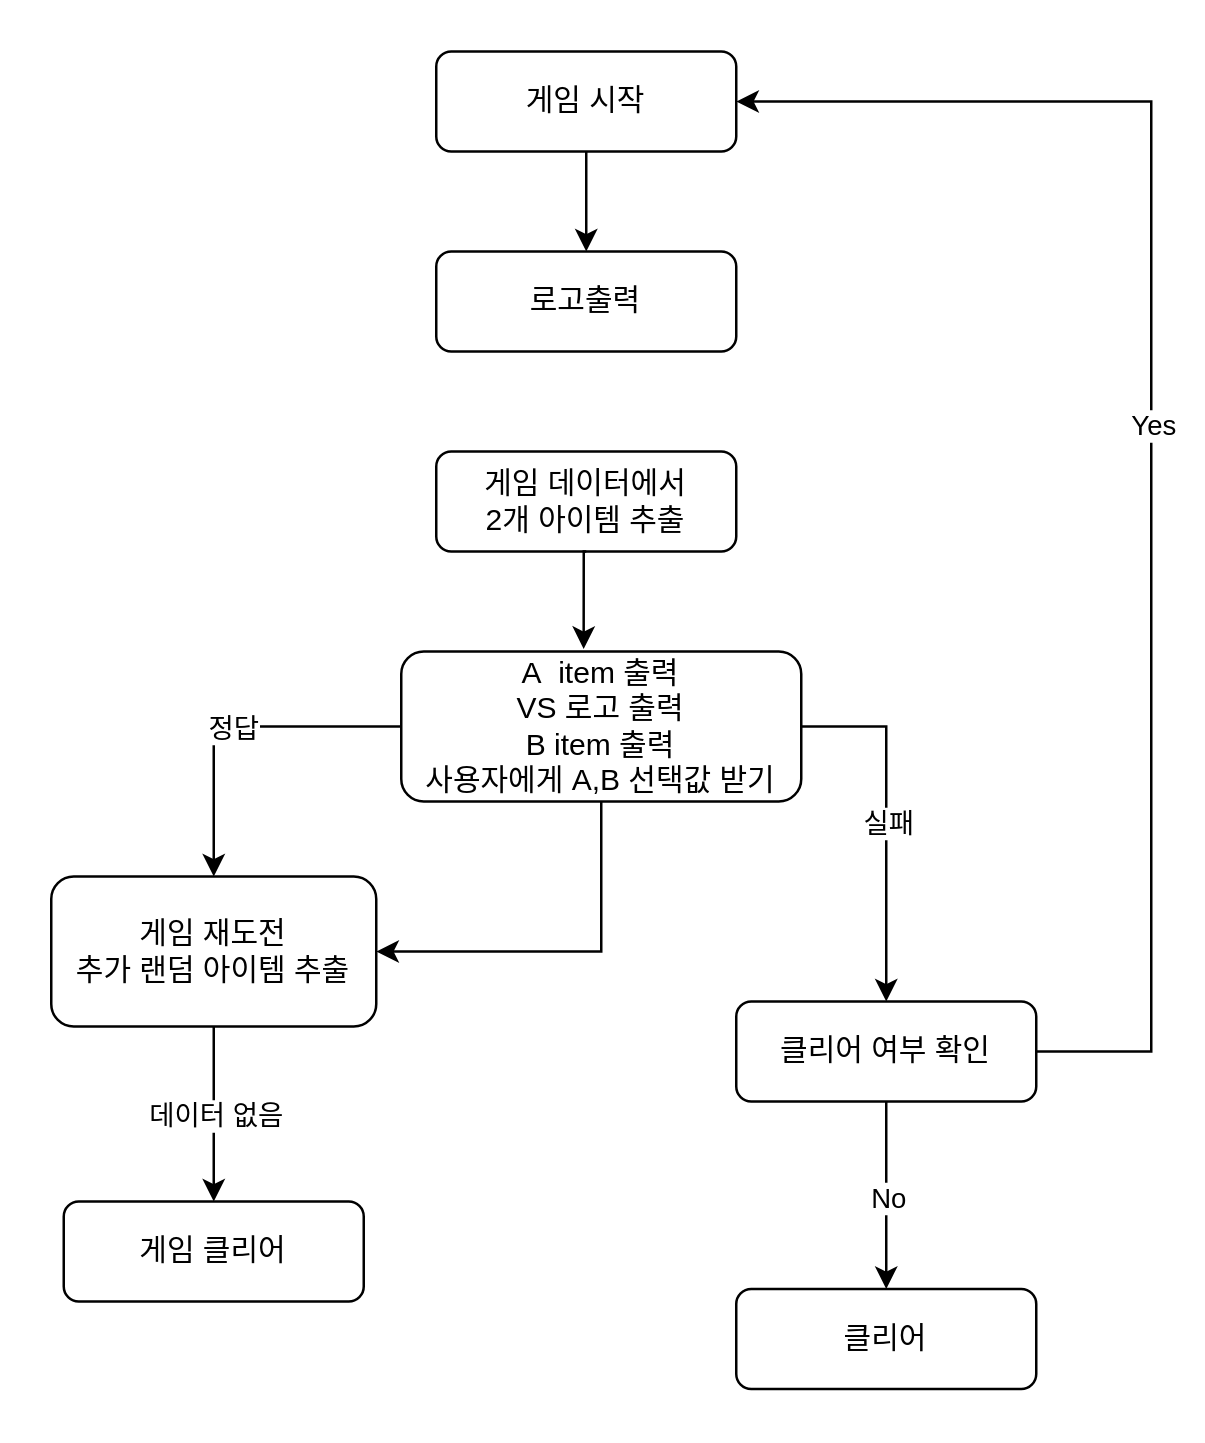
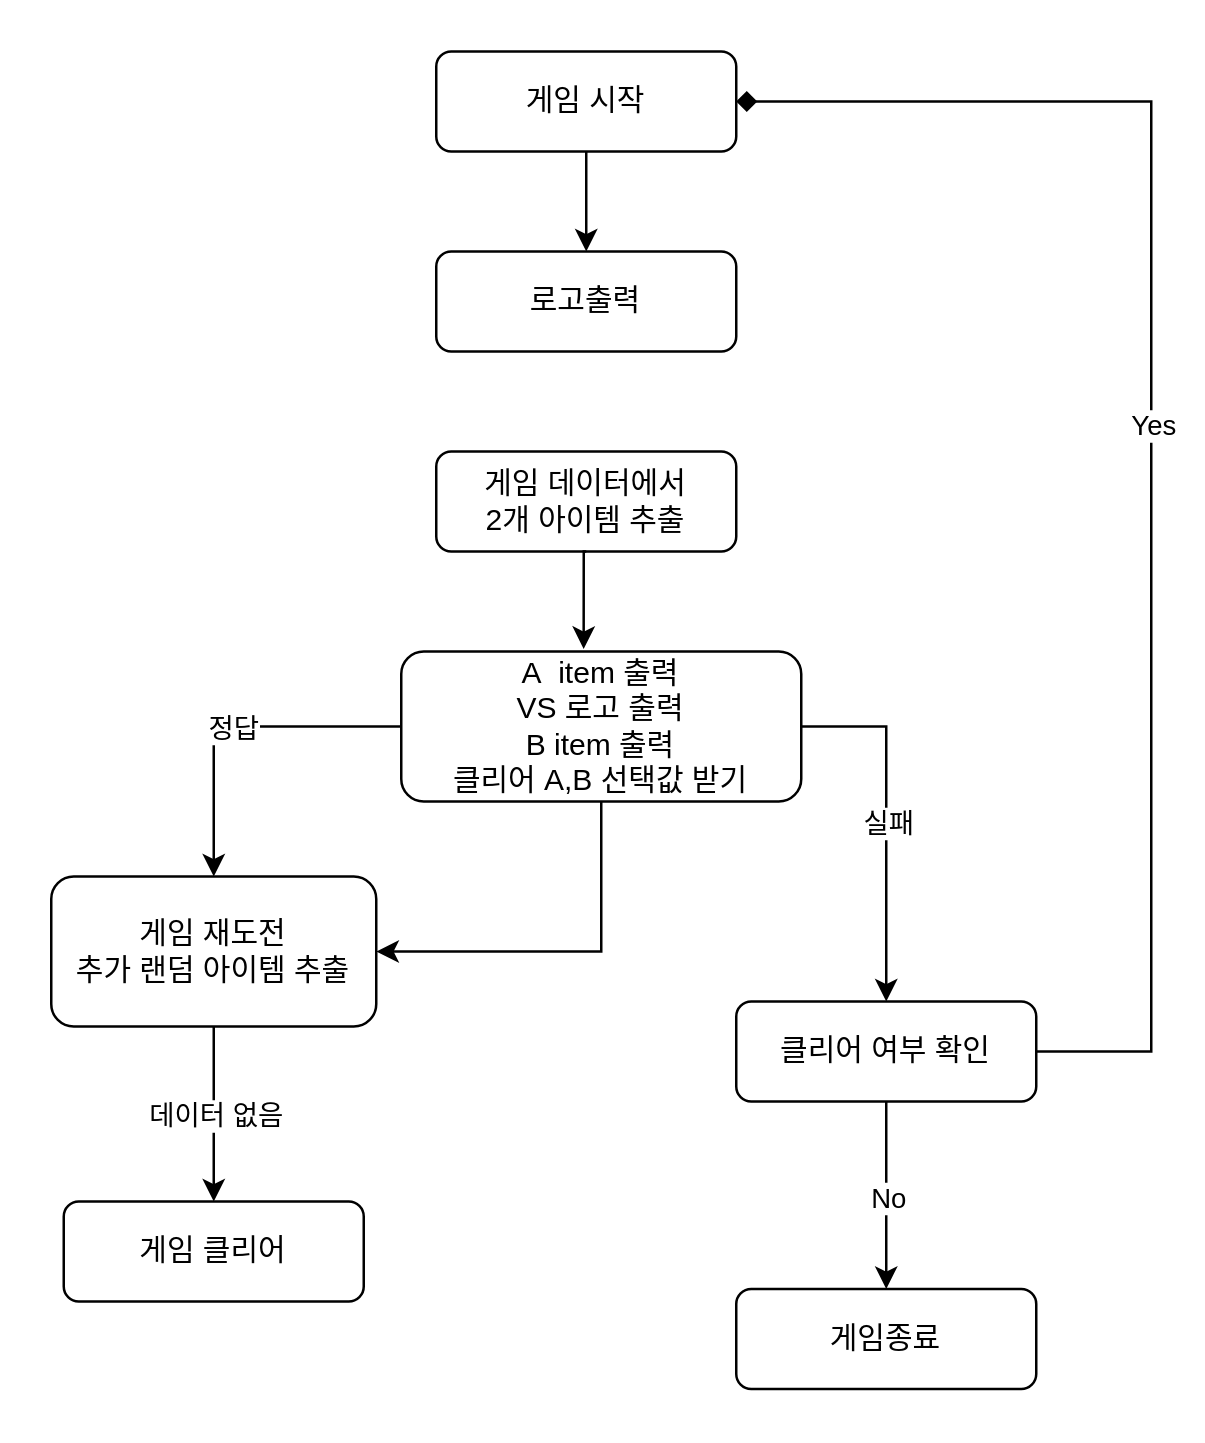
(755, 101) -> (757, 101)
(601, 726) -> (601, 726)
(886, 1339) -> (886, 1339)
